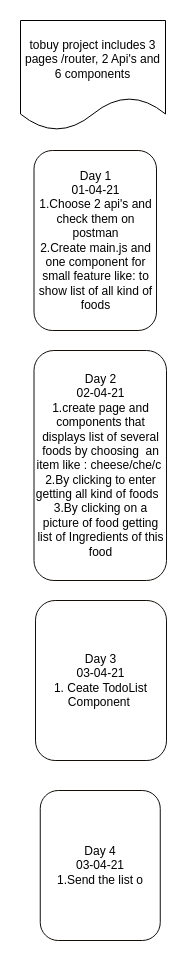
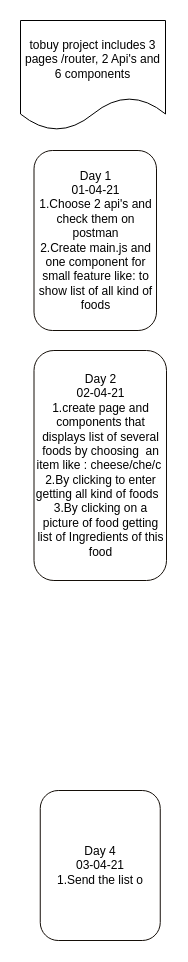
(101, 681) -> none
